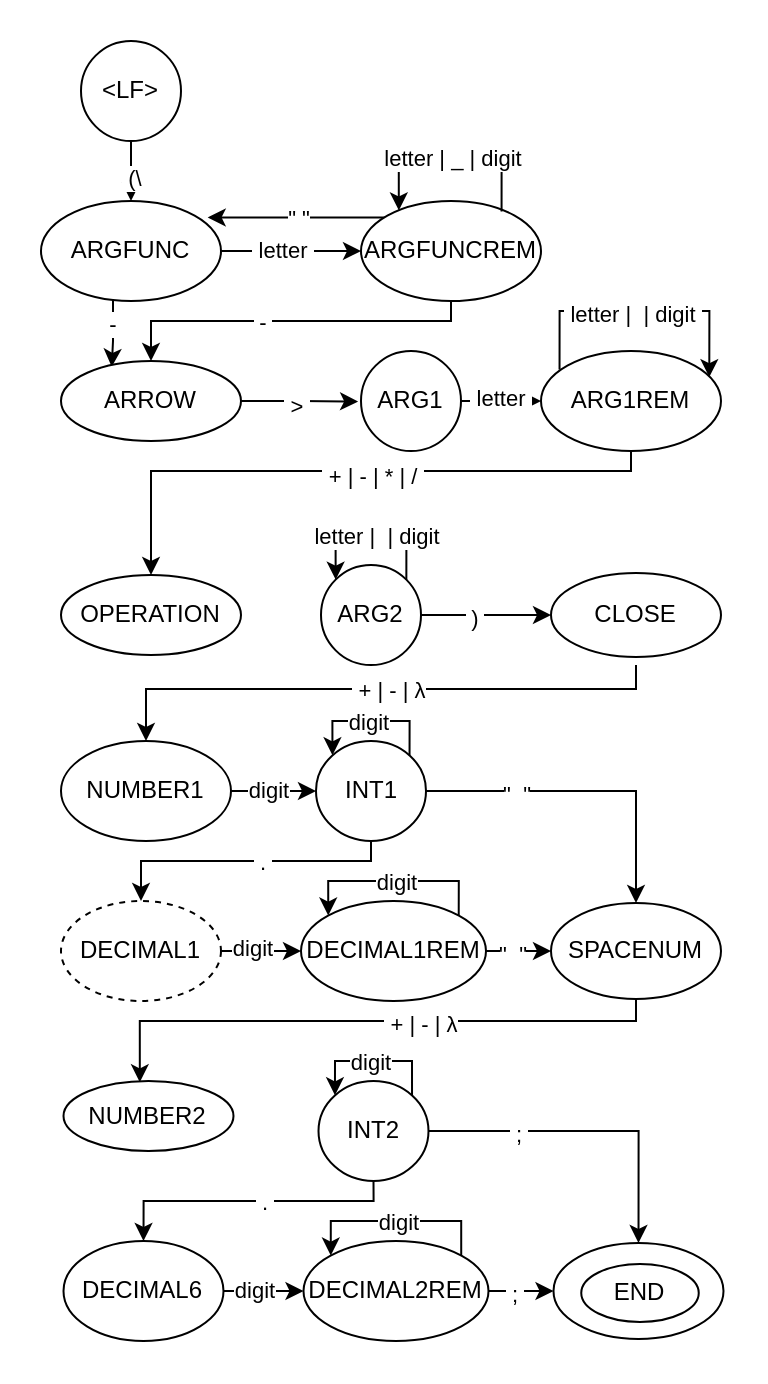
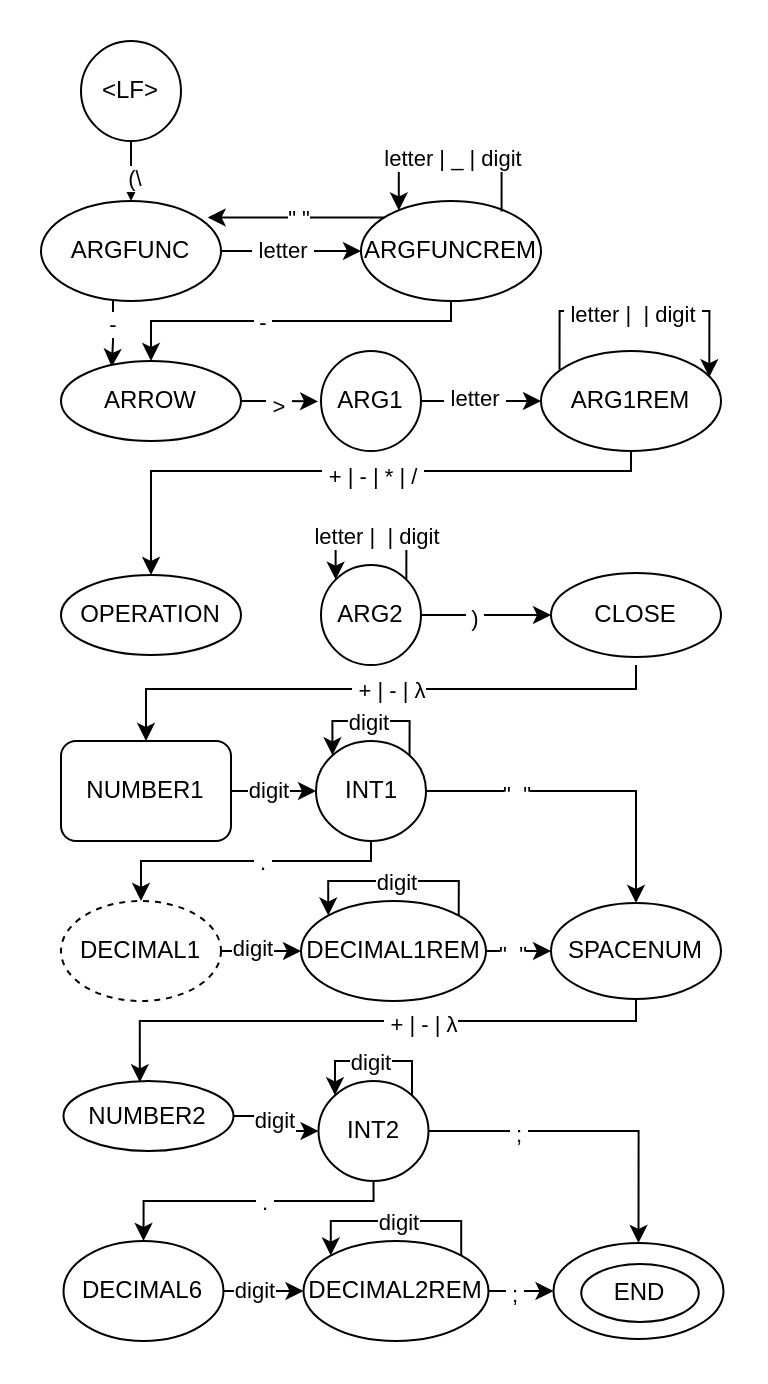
(411, 401) -> (371, 401)
(146, 791) -> (146, 791)
none -> (266, 1116)
